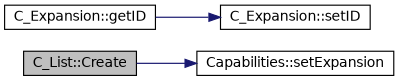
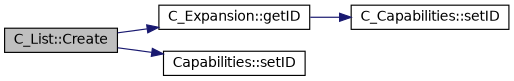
(295, 17) -> (430, 17)
none -> (132, 31)
(295, 63) -> (234, 63)
